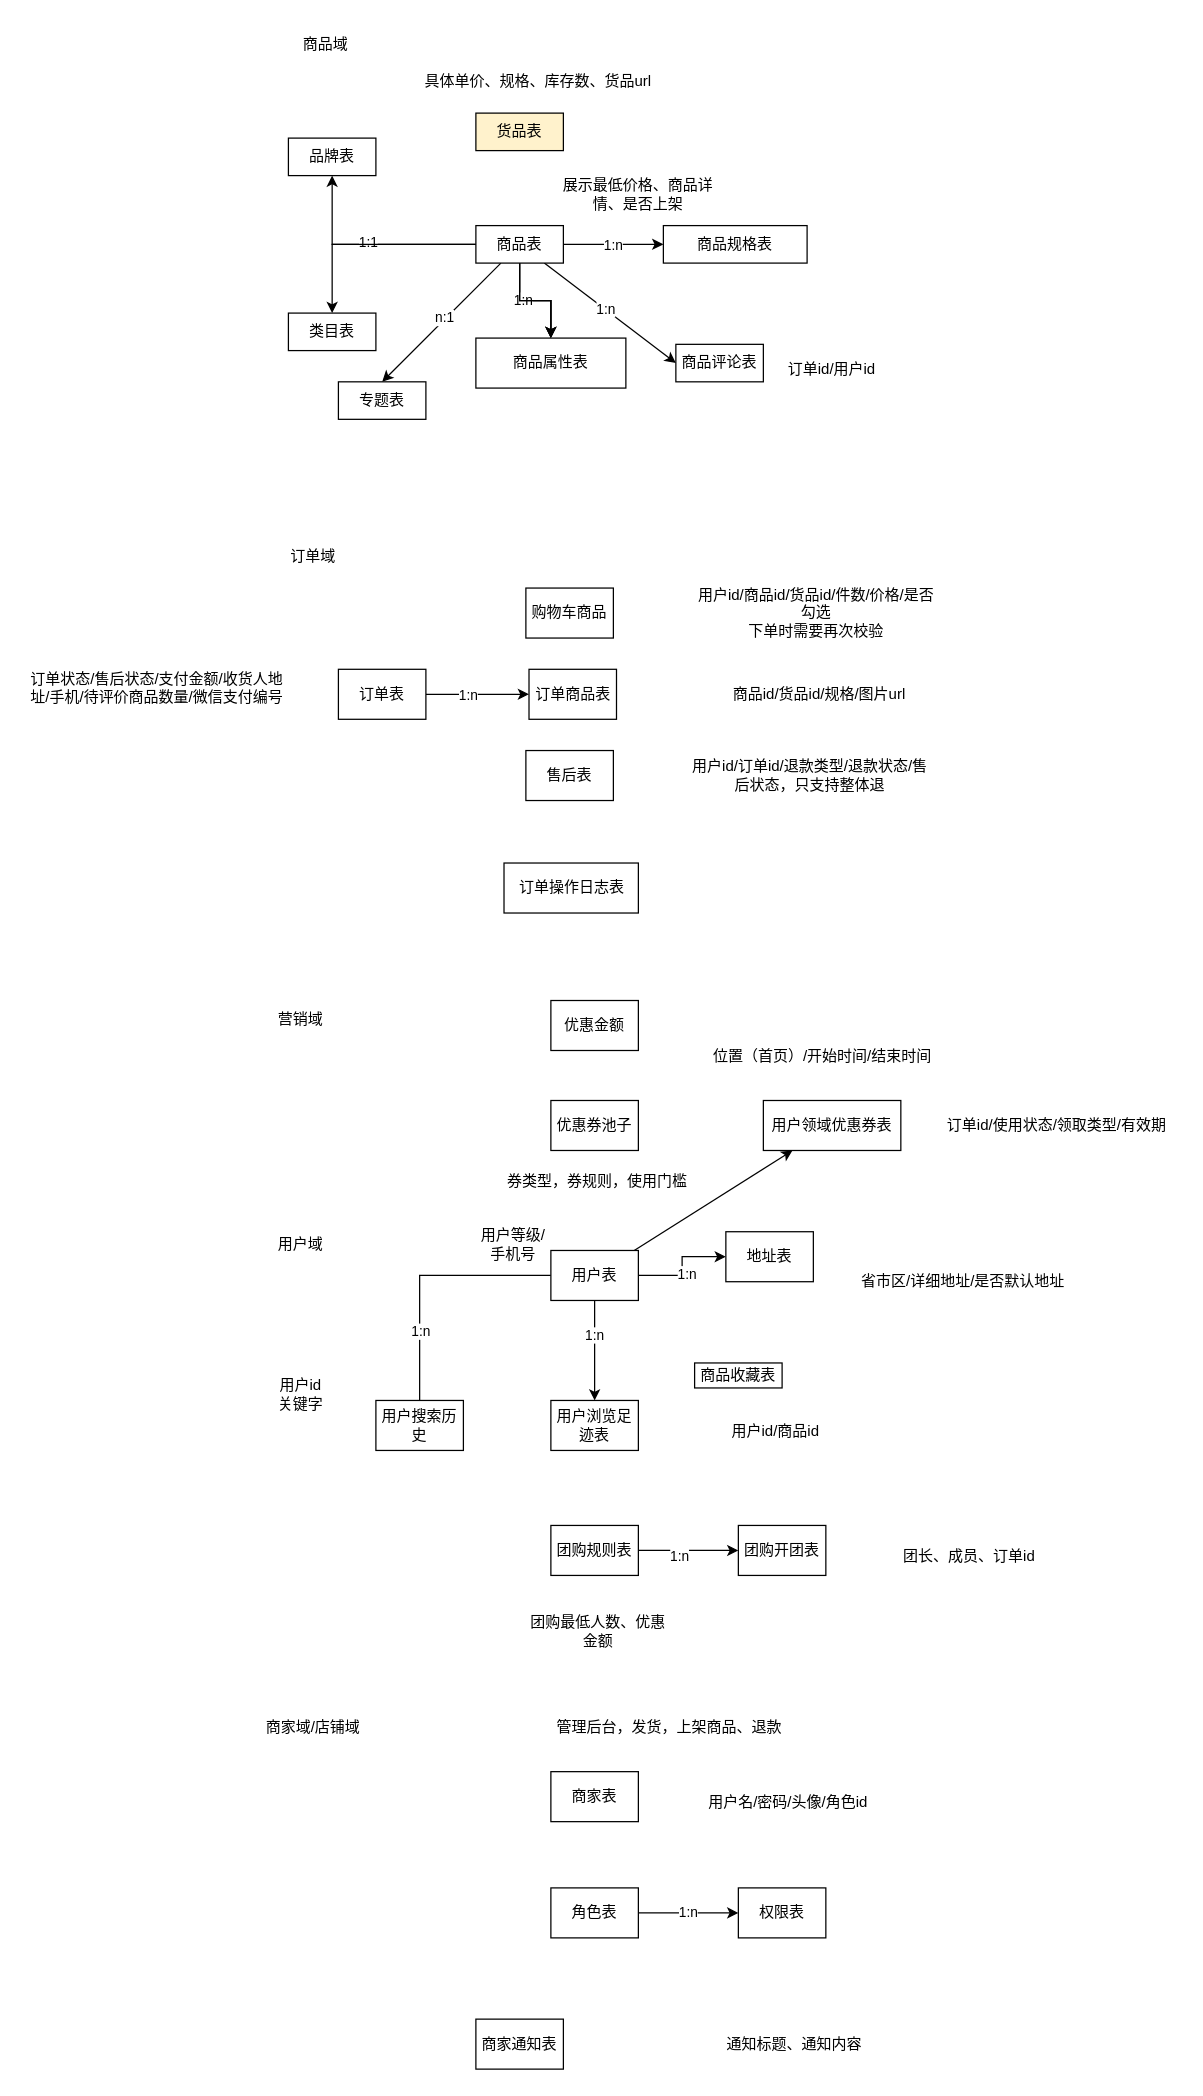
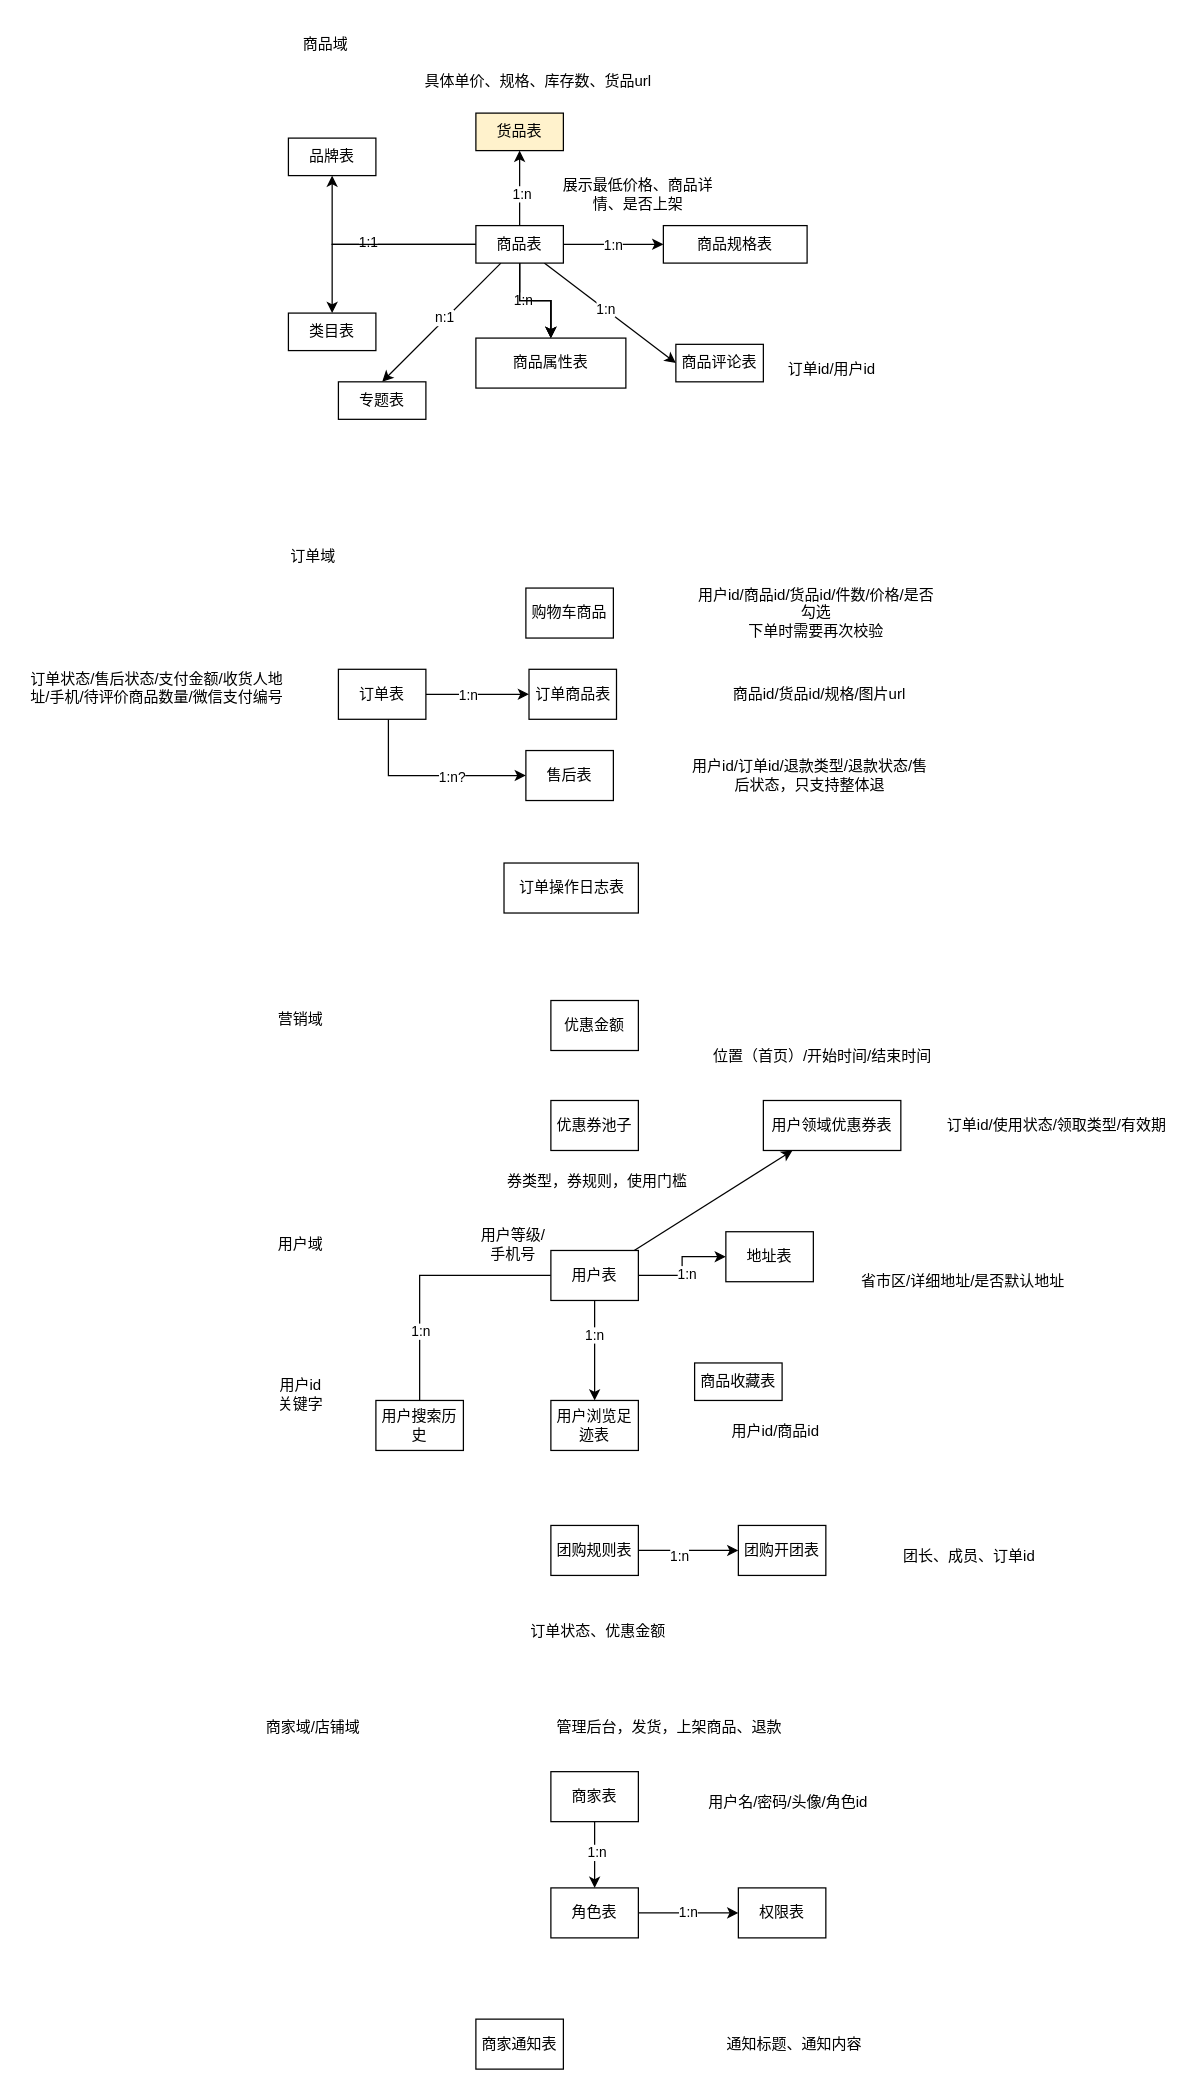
none -> (519, 193)
none -> (424, 776)
(738, 1376) -> (738, 1382)
(598, 1632) -> (598, 1632)
none -> (594, 1851)
